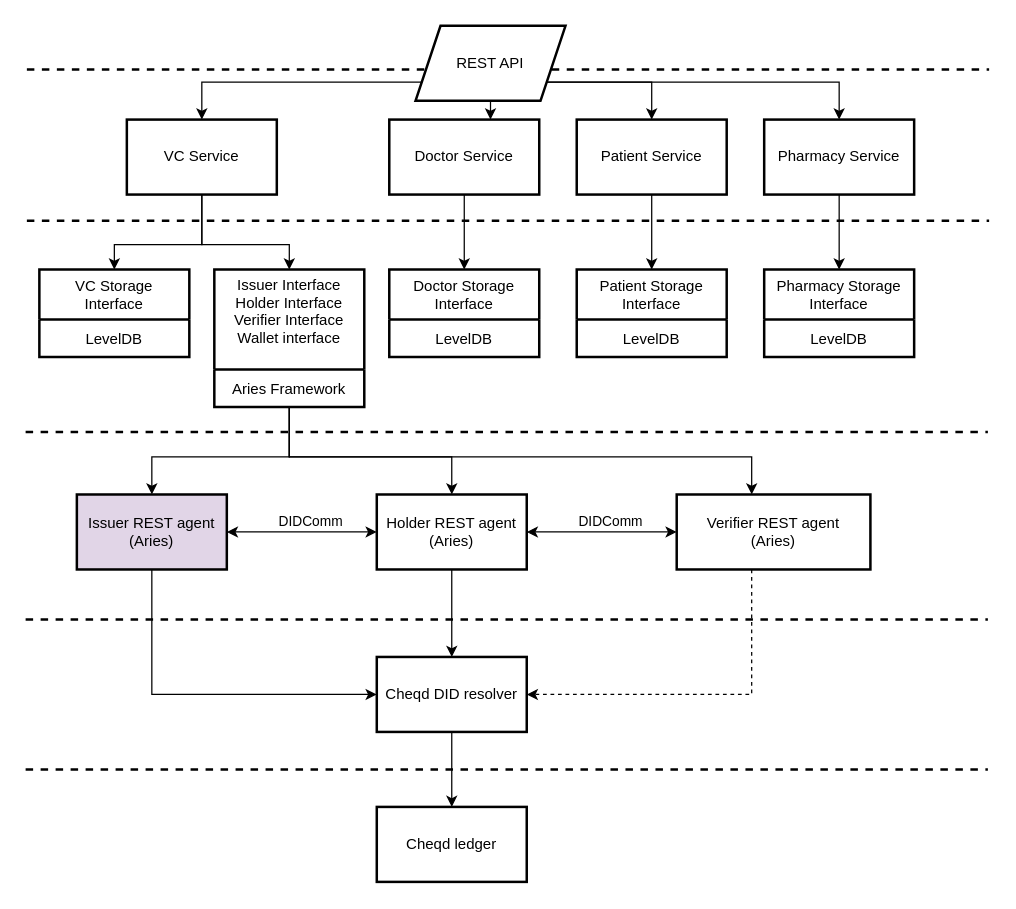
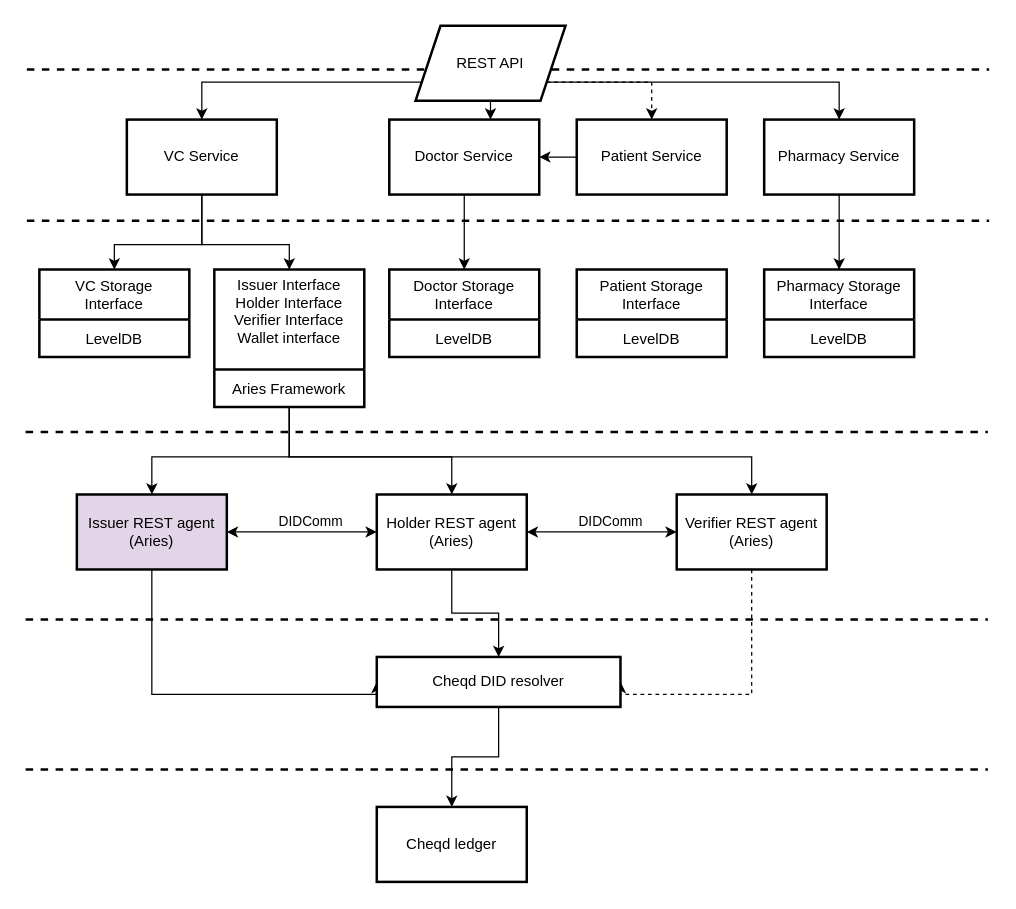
(652, 97) -> (652, 97)
(652, 227) -> (554, 157)
(774, 532) -> (752, 532)
(452, 694) -> (499, 682)
